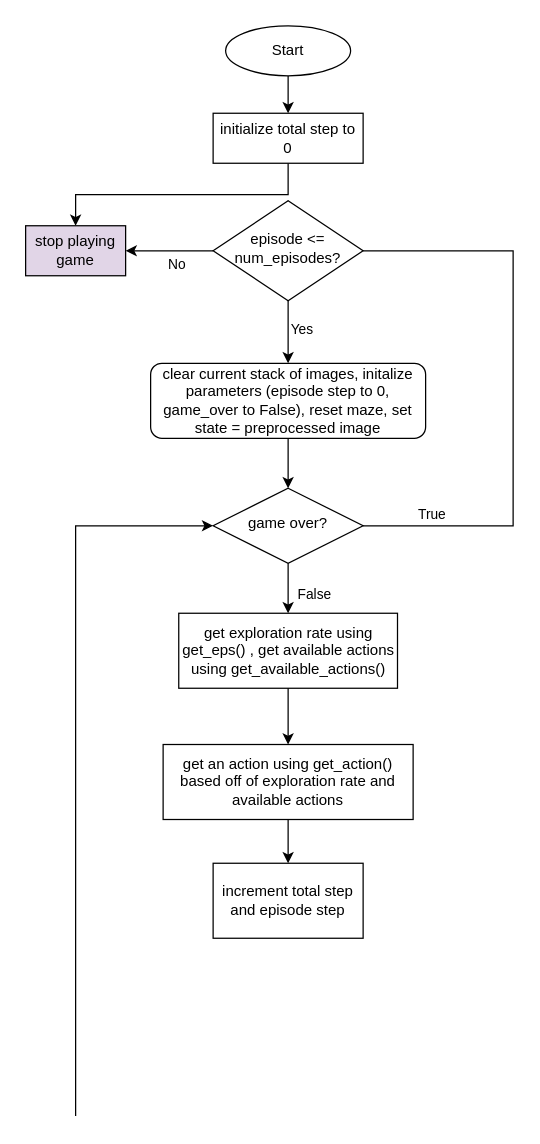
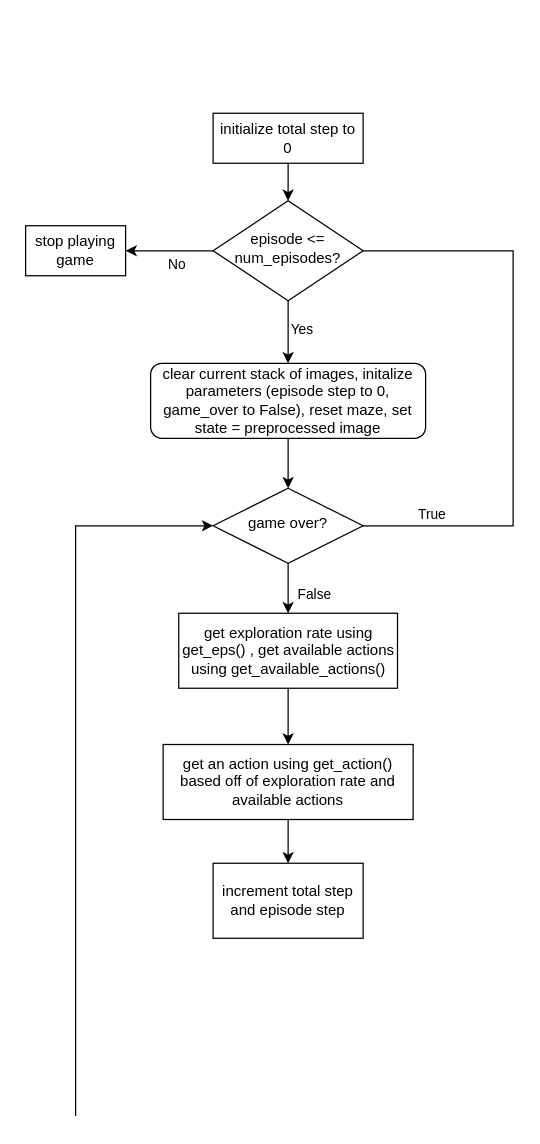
(288, 51) -> none
(288, 90) -> none
(173, 194) -> (288, 191)
(76, 251) -> (76, 251)
